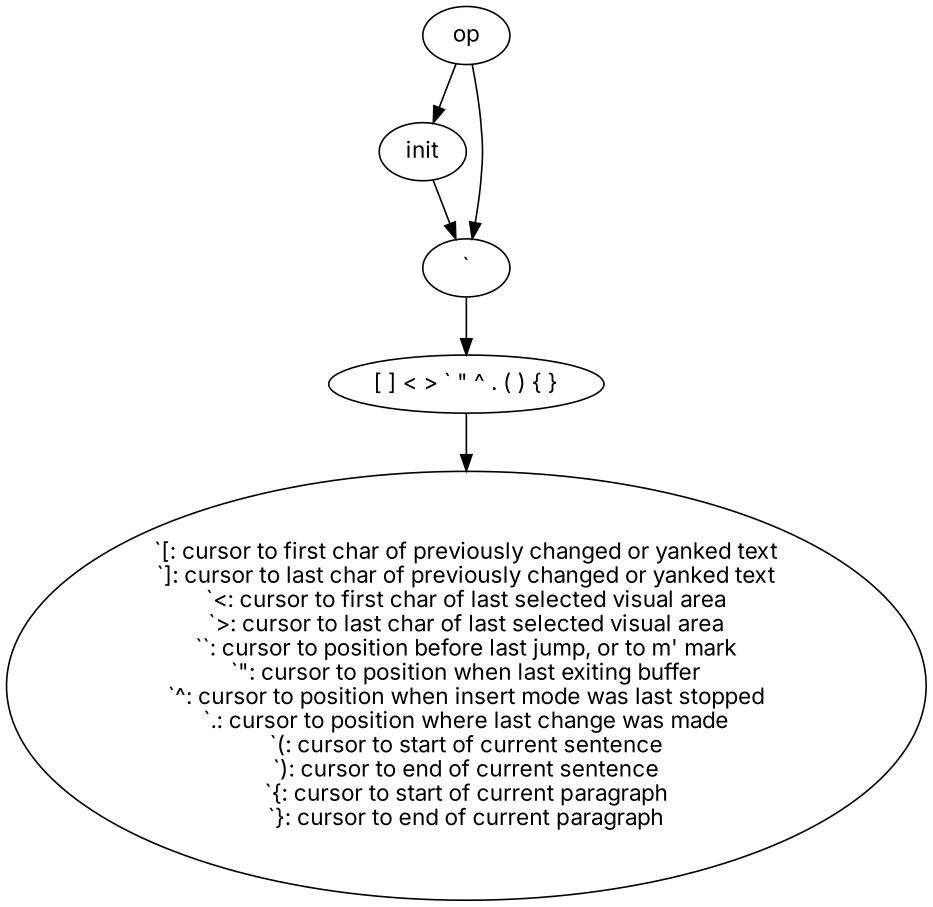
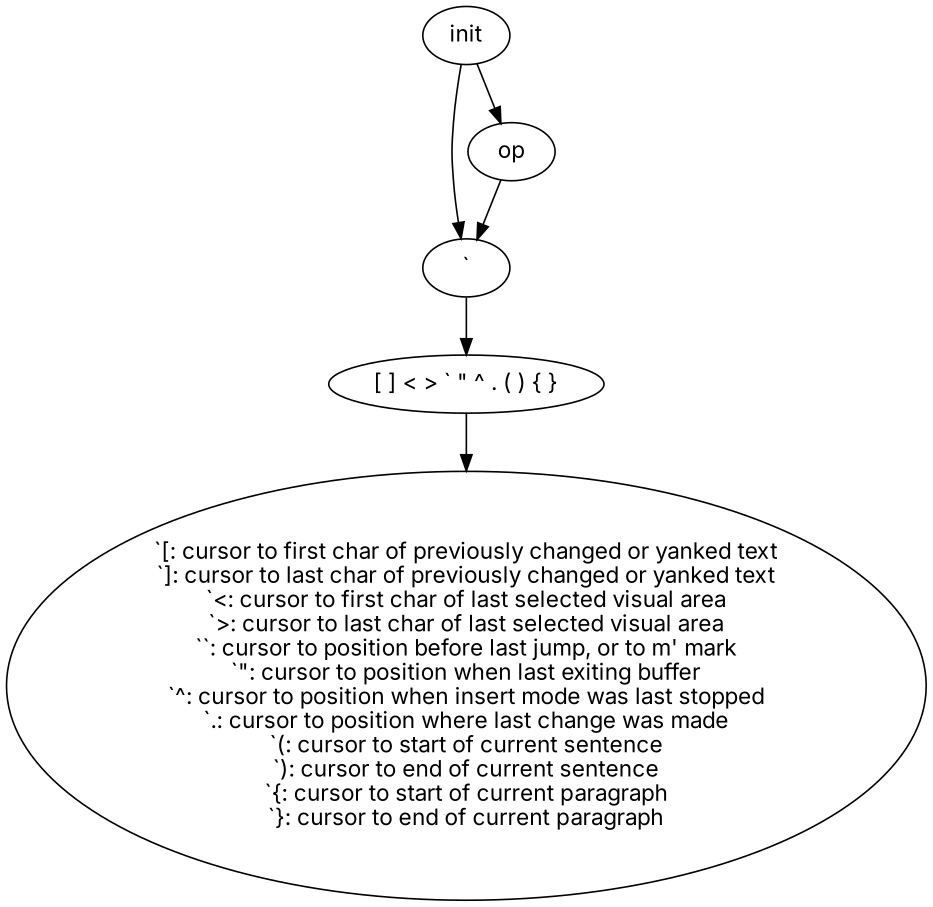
(448, 86) -> (486, 86)
